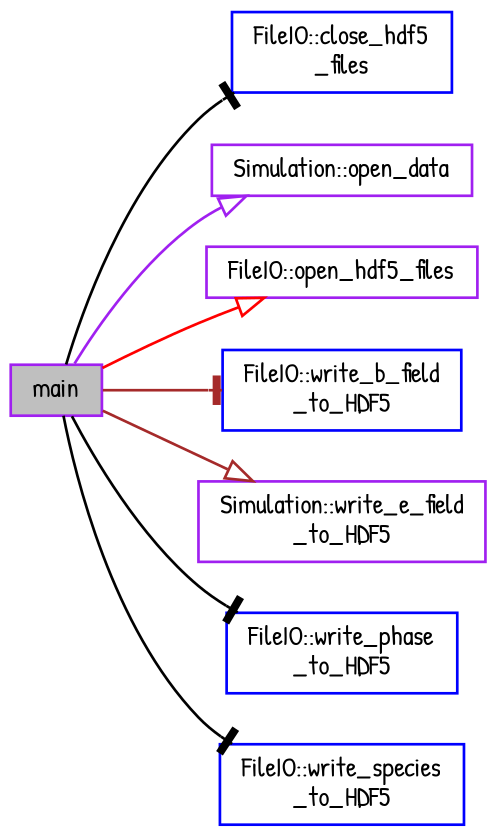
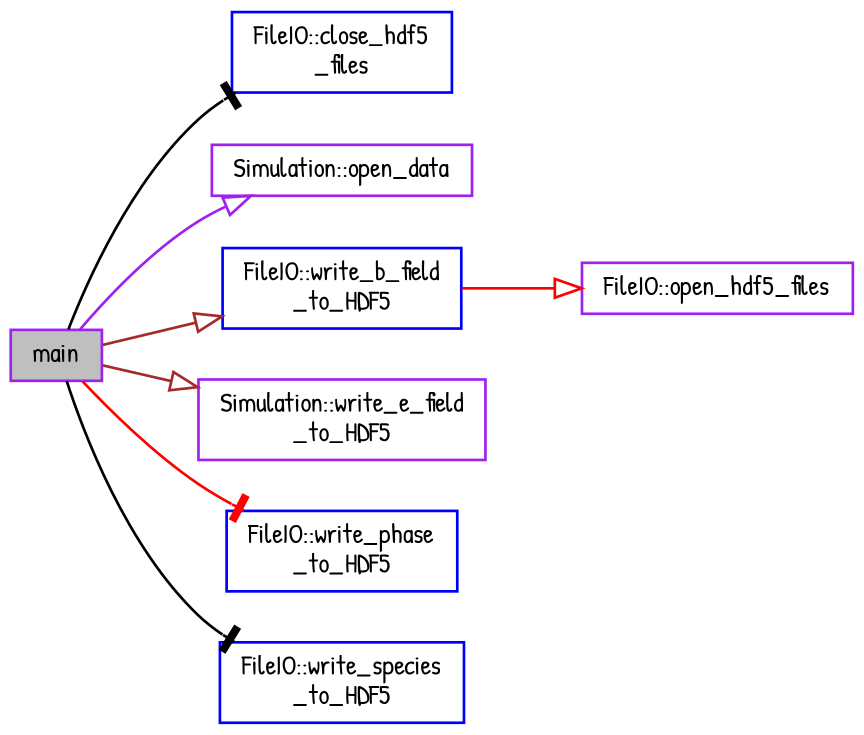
(170, 336) -> (508, 288)
(155, 390) -> (149, 334)
(138, 521) -> (152, 449)
